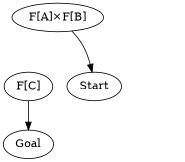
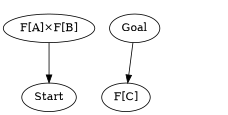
(28, 111) -> (131, 59)
